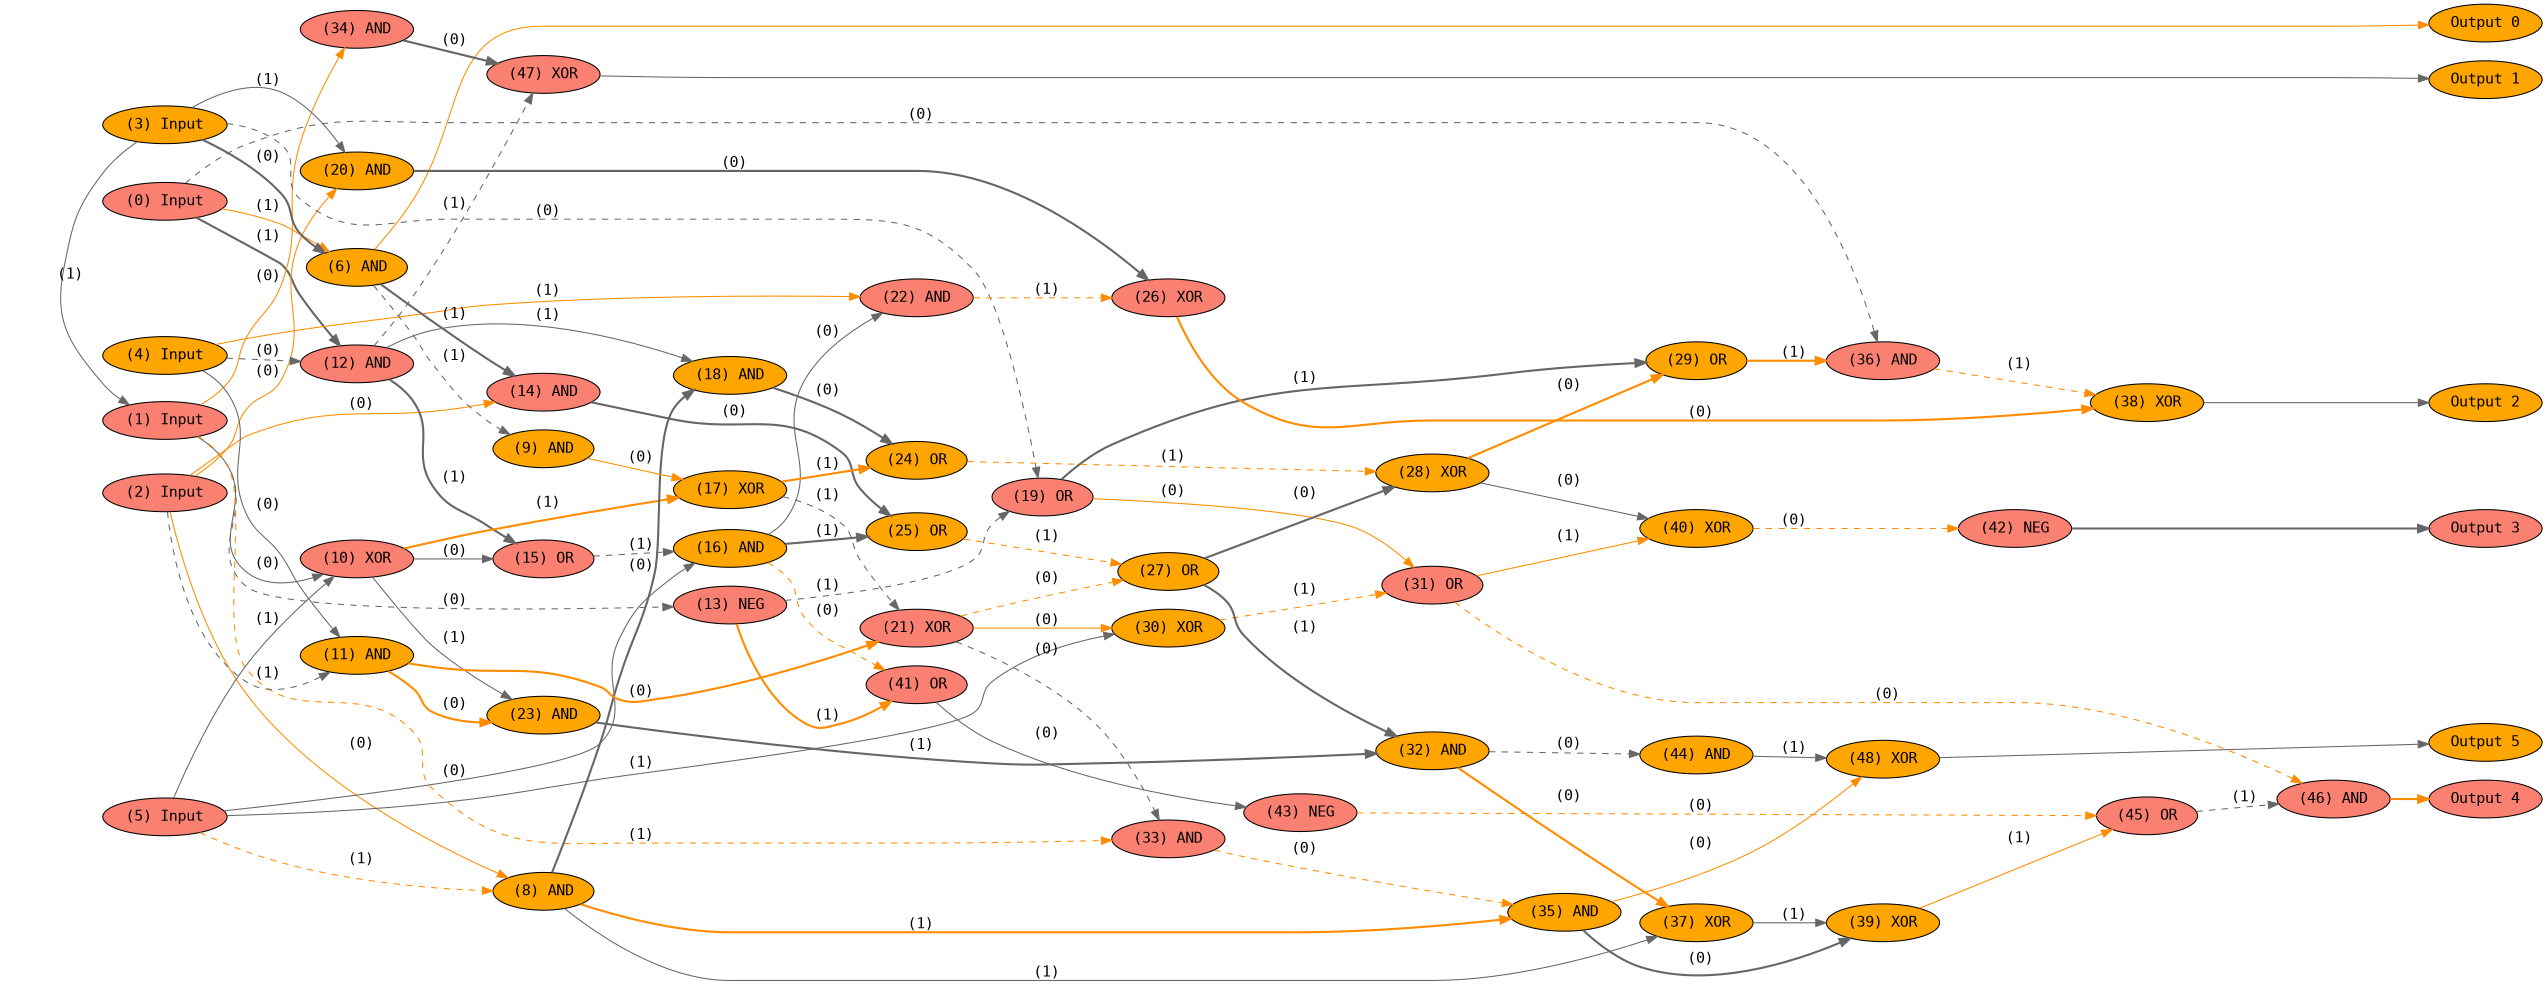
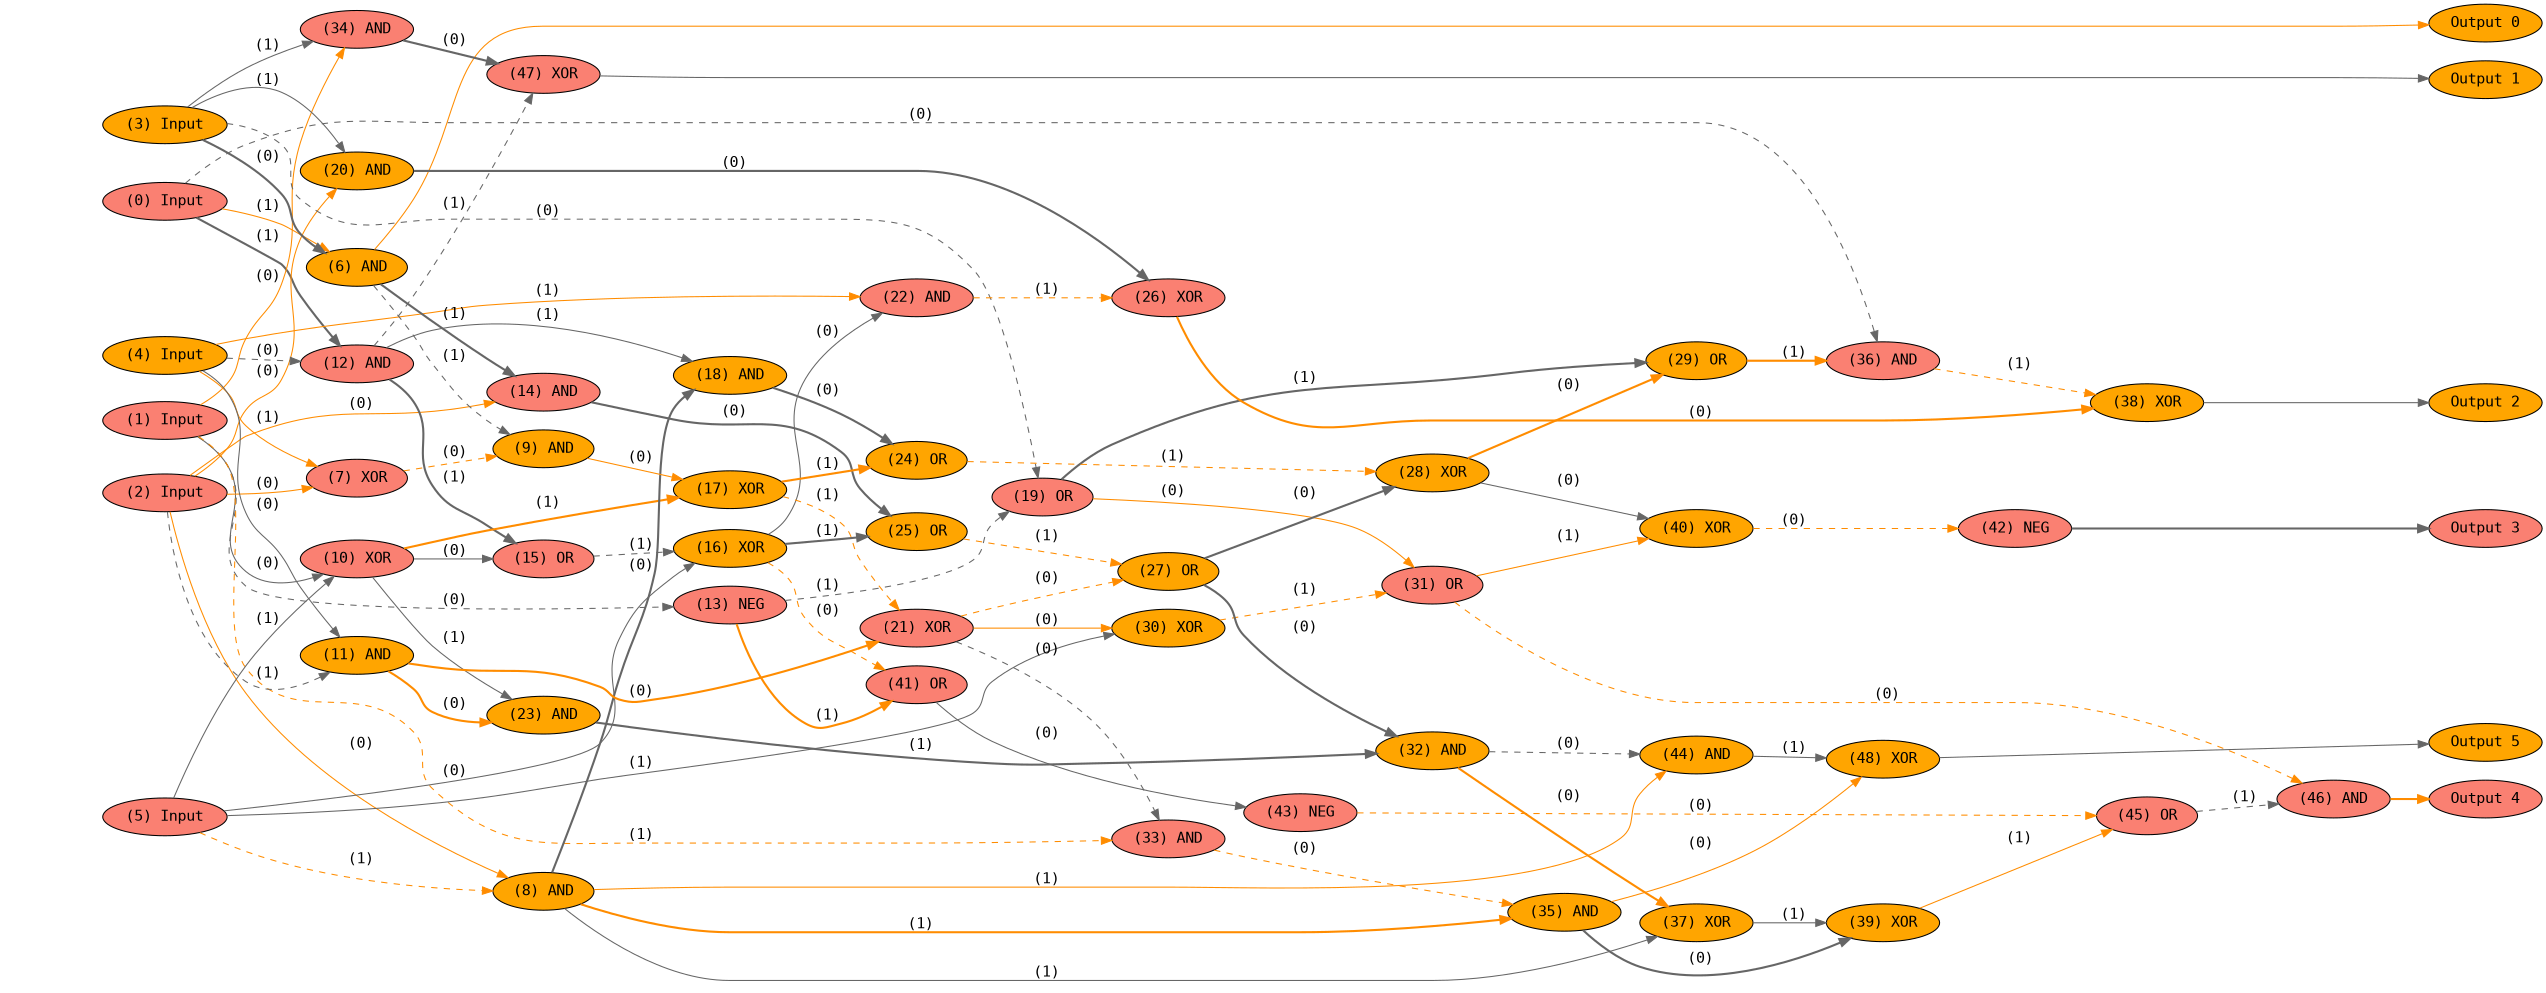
(64, 269) -> (242, 70)
none -> (357, 478)
(849, 532) -> (849, 532)
(730, 548) -> (730, 548)
(1300, 628) -> (1300, 628)
none -> (1148, 887)
